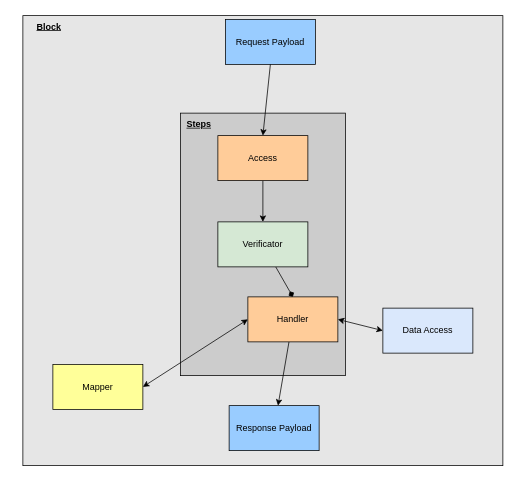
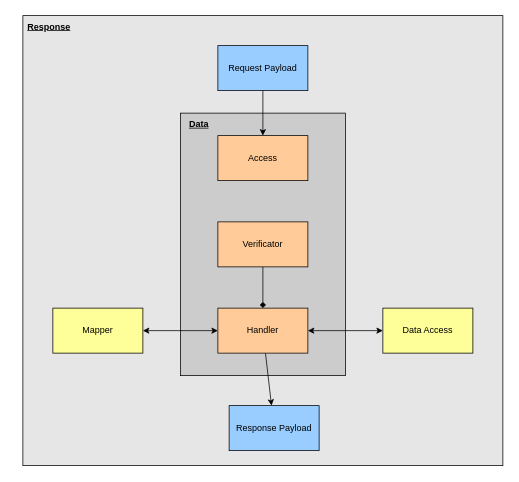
(49, 27) -> (49, 27)
(270, 42) -> (263, 68)
(199, 124) -> (199, 124)
(263, 215) -> none
(263, 244) -> (263, 244)
(293, 319) -> (263, 330)
(428, 330) -> (428, 330)
(98, 387) -> (98, 330)
